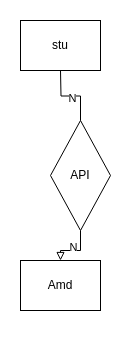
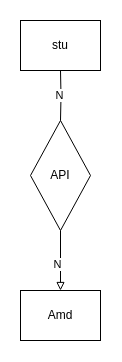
(81, 176) -> (61, 176)
(61, 286) -> (61, 316)
